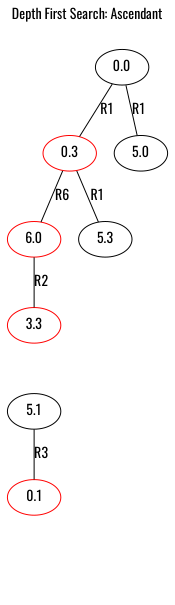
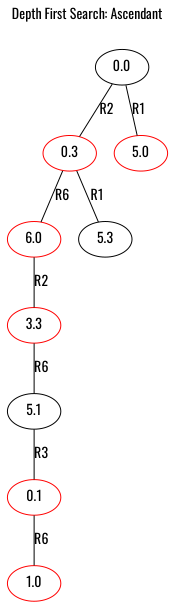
(107, 110) -> (107, 110)
(141, 153) -> (141, 153)
none -> (34, 368)
none -> (34, 583)
